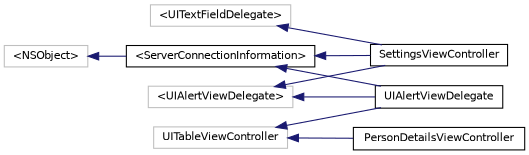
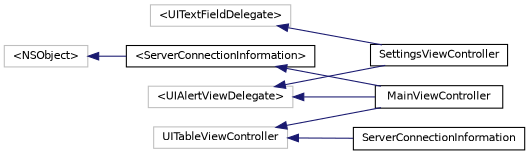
(348, 56) -> none
(439, 97) -> (439, 97)
(439, 139) -> (439, 139)
